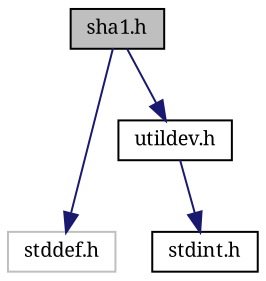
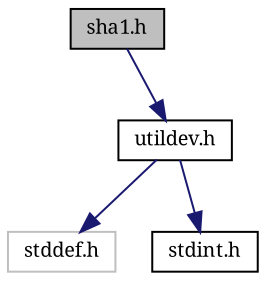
(92, 130) -> (126, 189)
